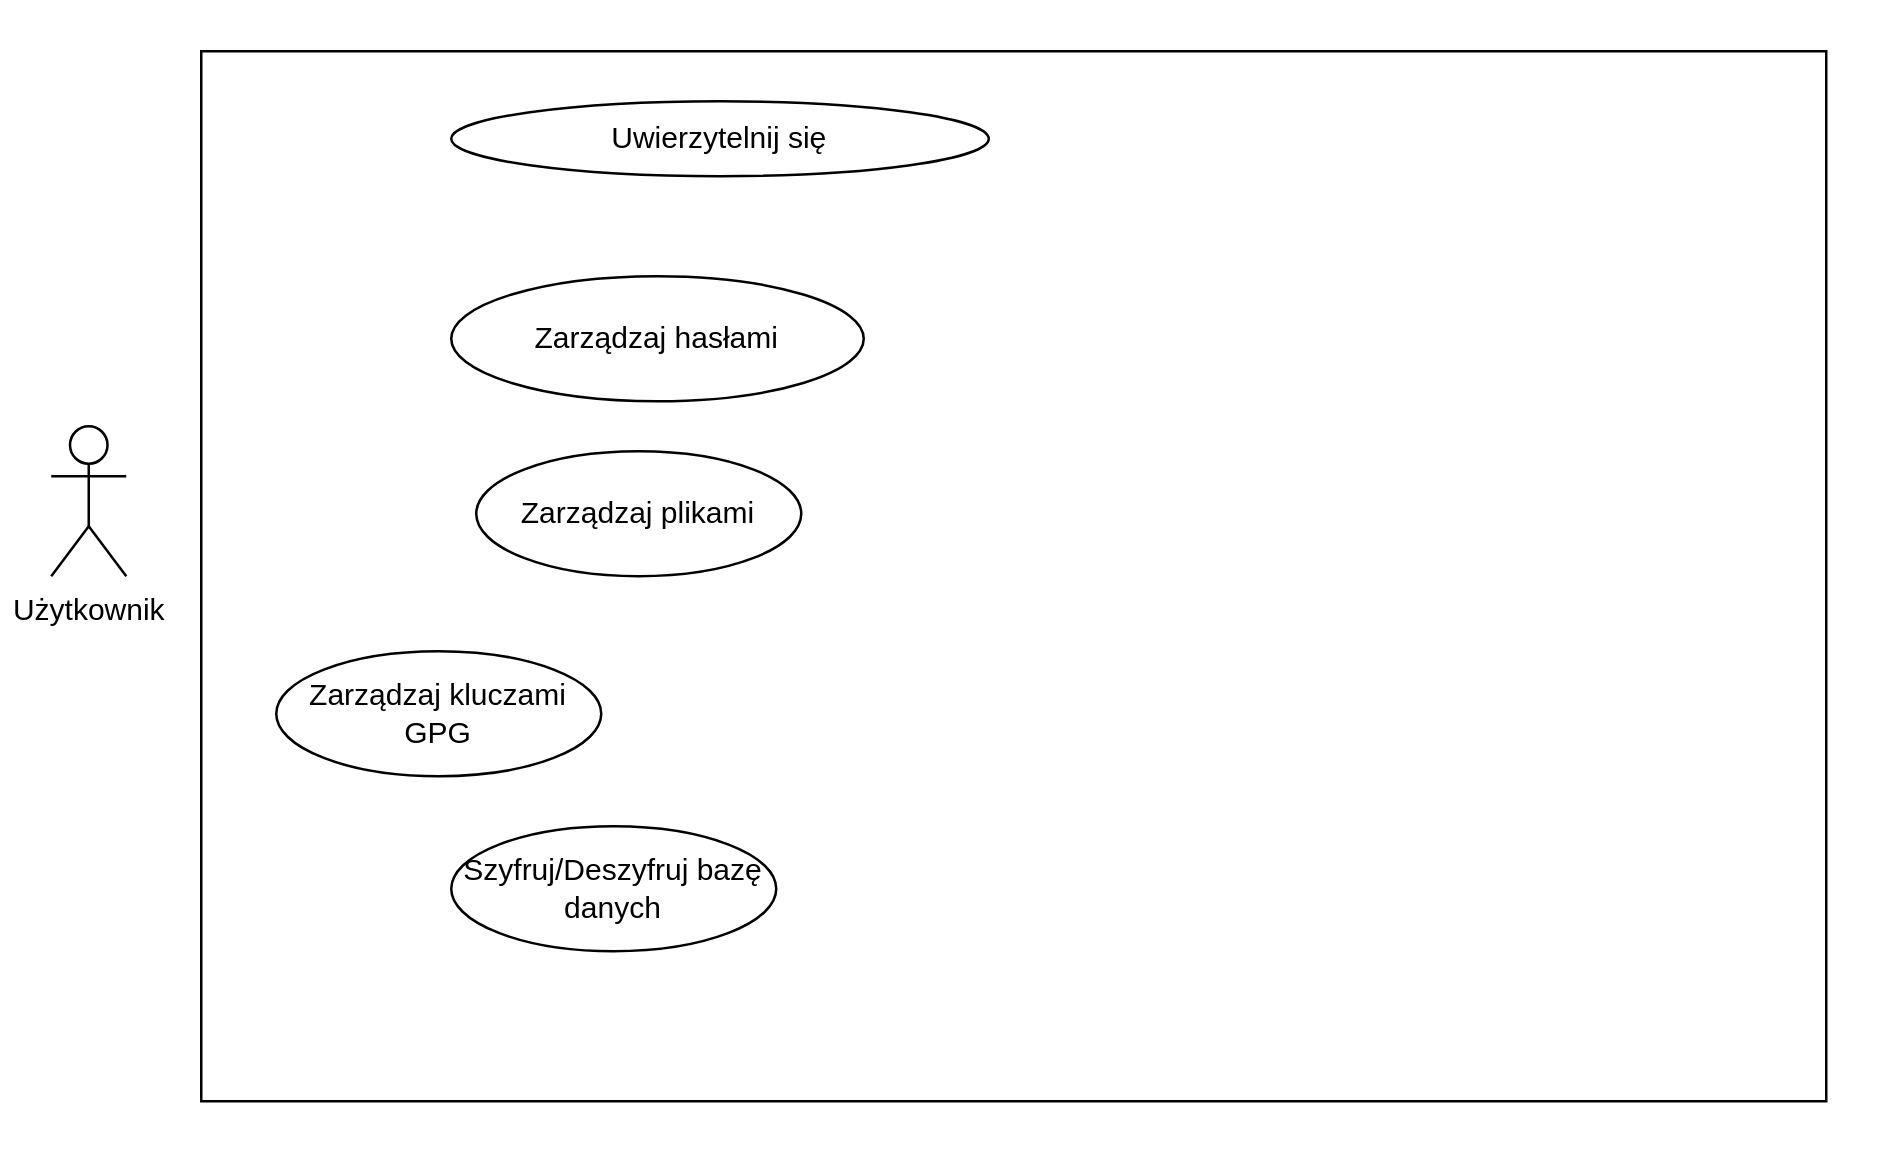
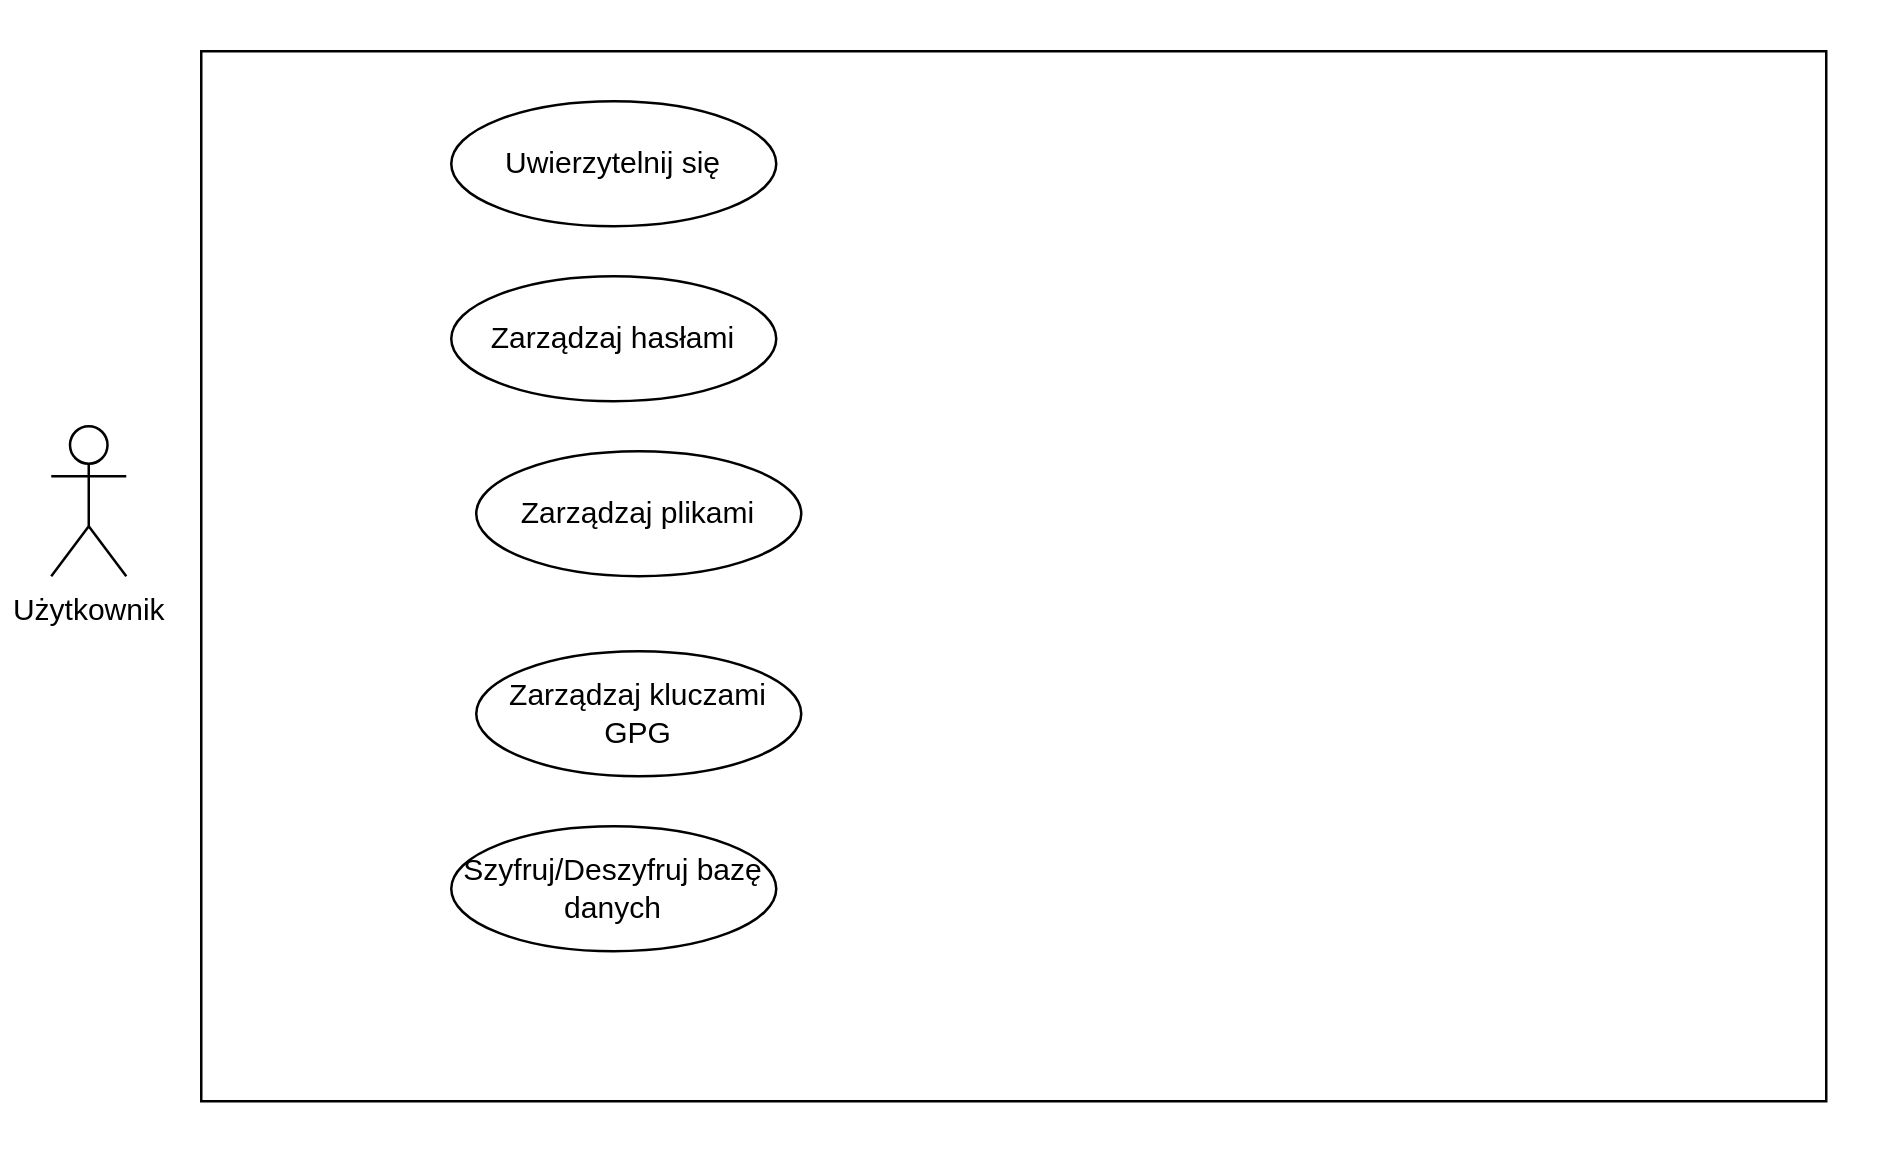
(720, 139) -> (614, 164)
(658, 339) -> (614, 339)
(439, 714) -> (639, 714)
